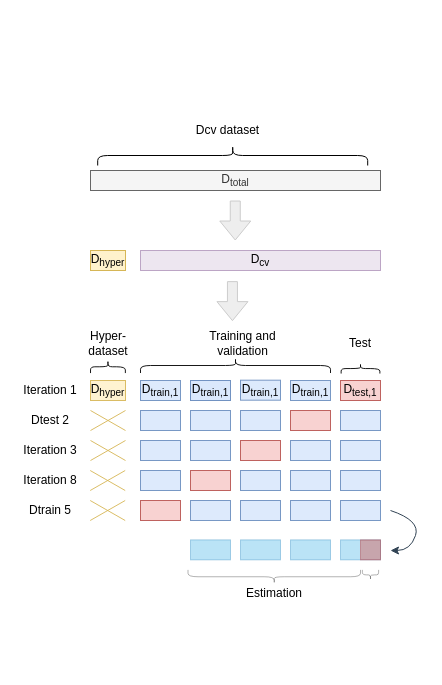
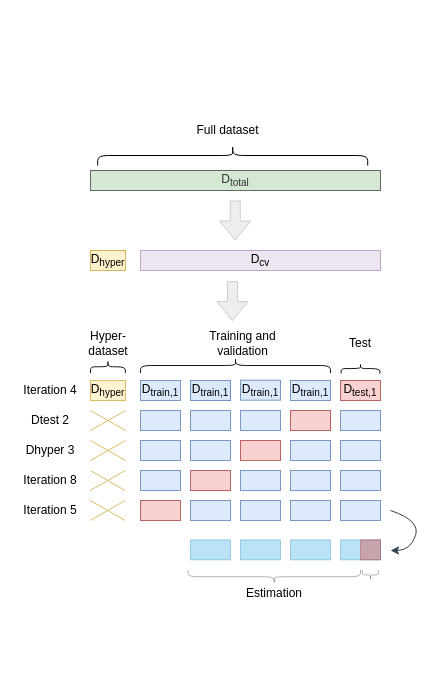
(228, 131) -> (228, 131)
(236, 181) -> (236, 181)
(51, 391) -> (51, 391)
(51, 451) -> (51, 451)
(51, 511) -> (51, 511)
